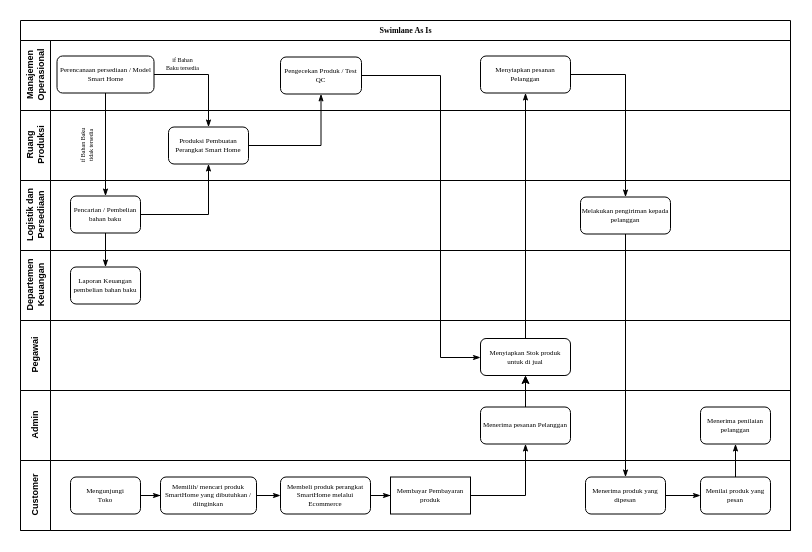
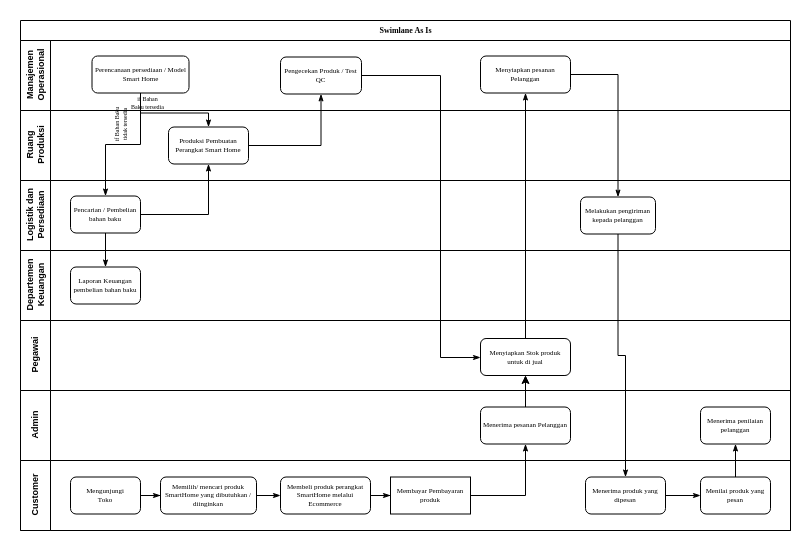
(106, 75) -> (141, 75)
(626, 216) -> (618, 216)
